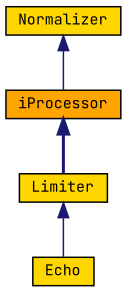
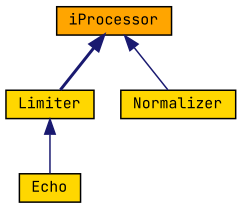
(63, 70) -> (151, 69)
